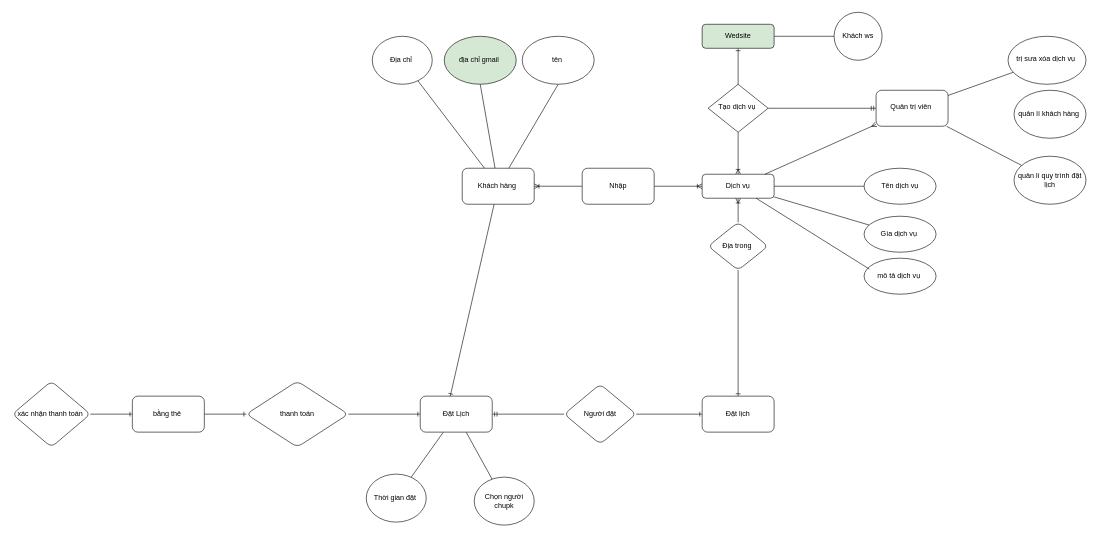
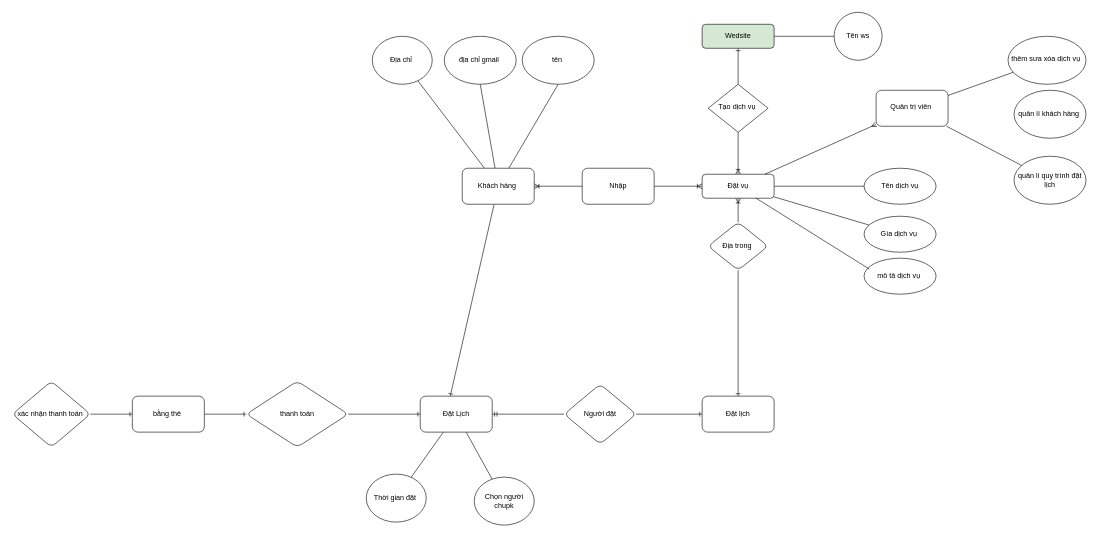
(858, 36) -> (858, 36)
(1047, 59) -> (1047, 59)
(480, 60) -> (480, 60)
(822, 108) -> none
(738, 186) -> (738, 186)
